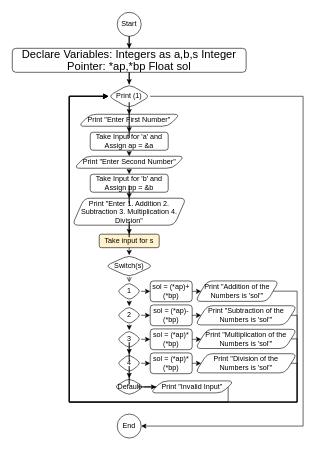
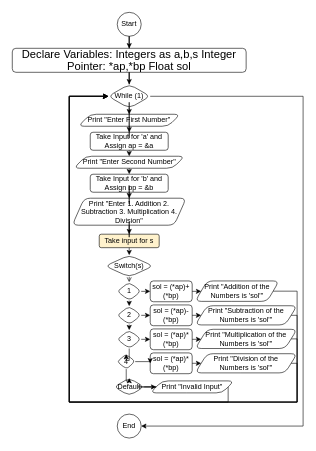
(129, 96) -> (129, 96)
(129, 363) -> (126, 362)
